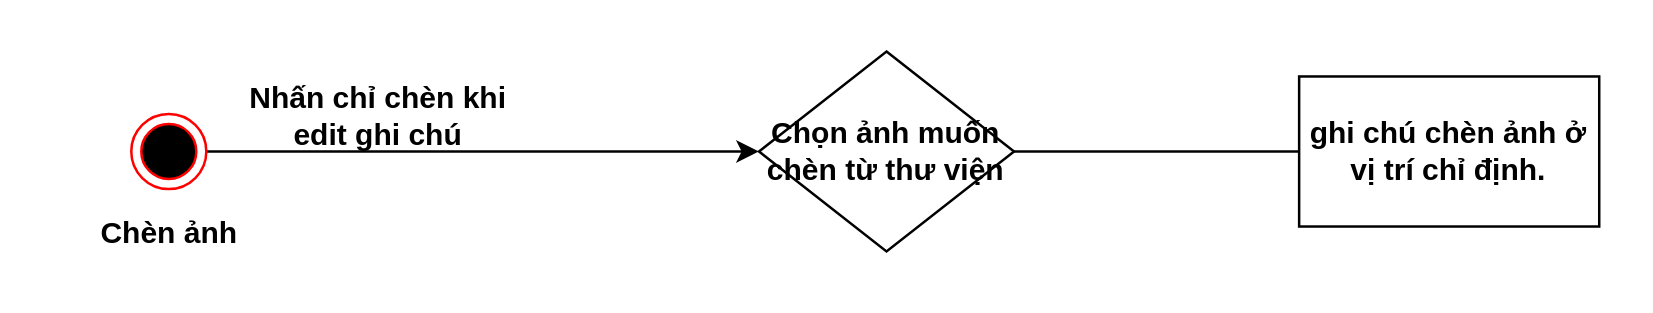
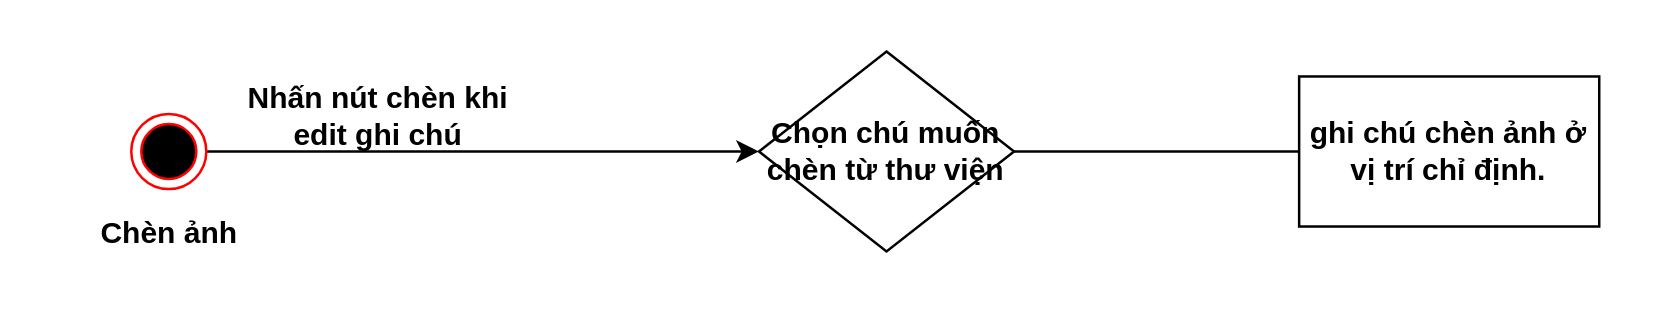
(379, 116) -> (379, 116)
(886, 151) -> (886, 151)
